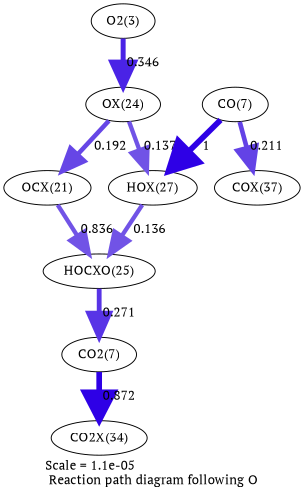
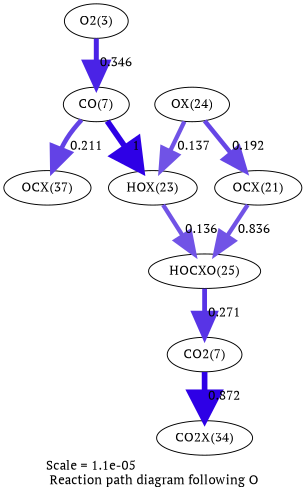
(123, 50) -> (96, 50)
(153, 188) -> (153, 188)
(257, 188) -> (47, 188)
